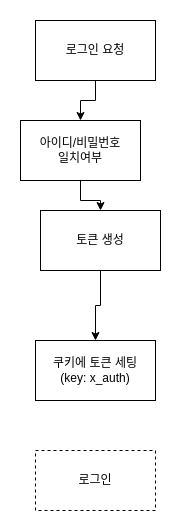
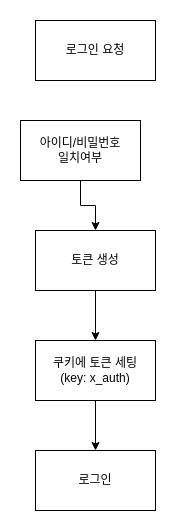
(92, 101) -> none
(101, 241) -> (96, 261)
none -> (96, 422)
(96, 481) -> (96, 481)
